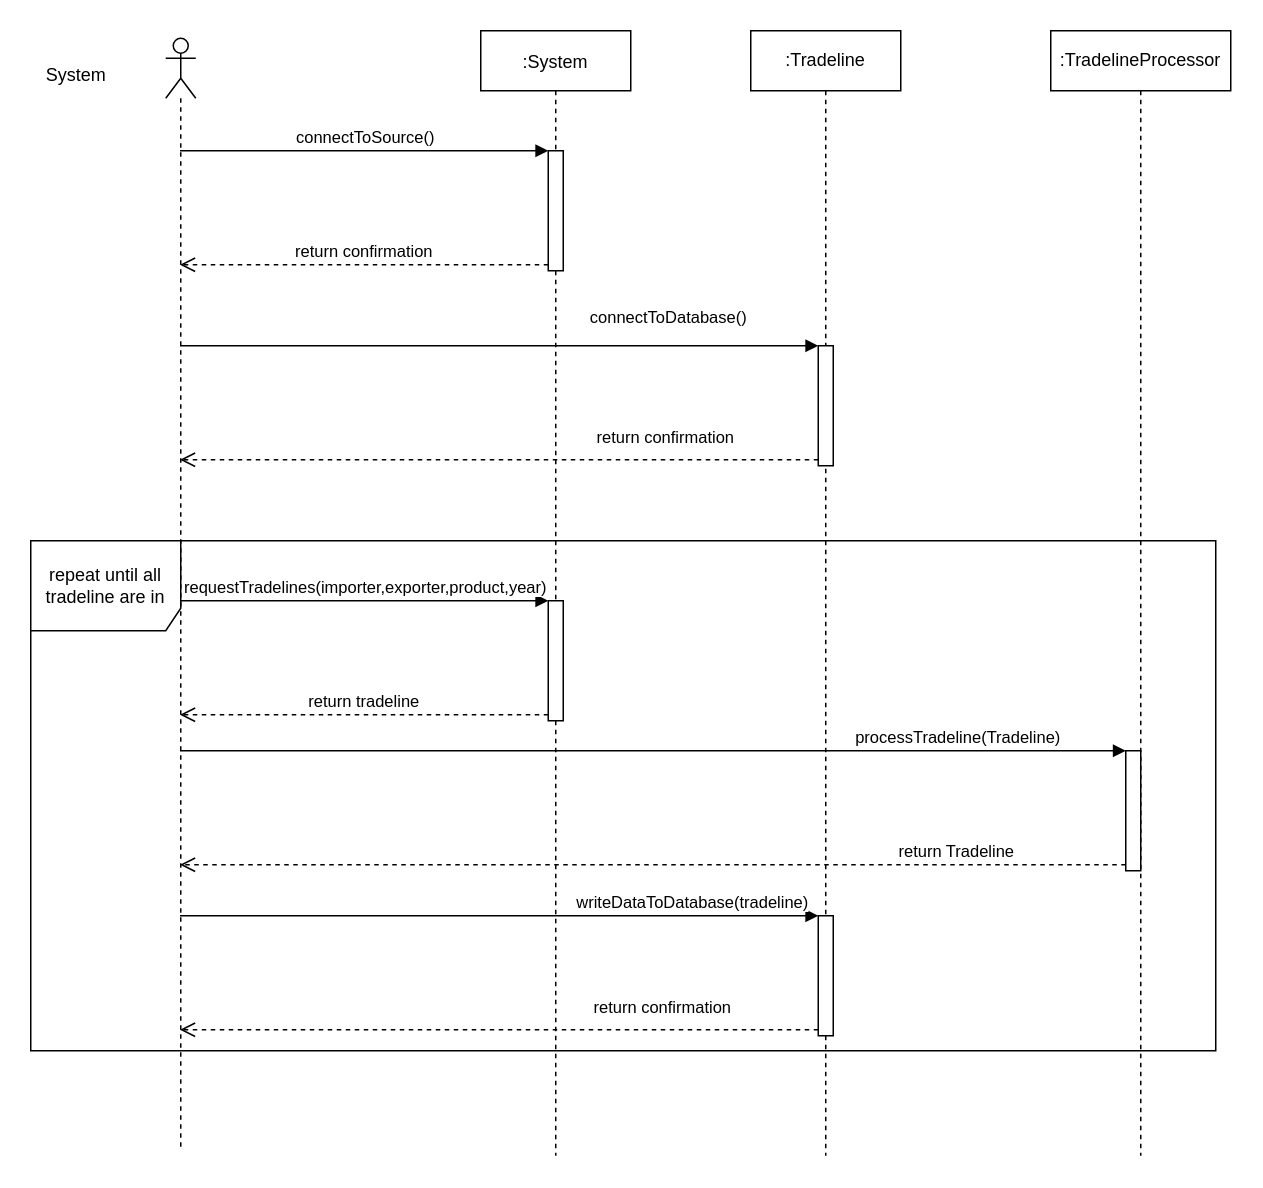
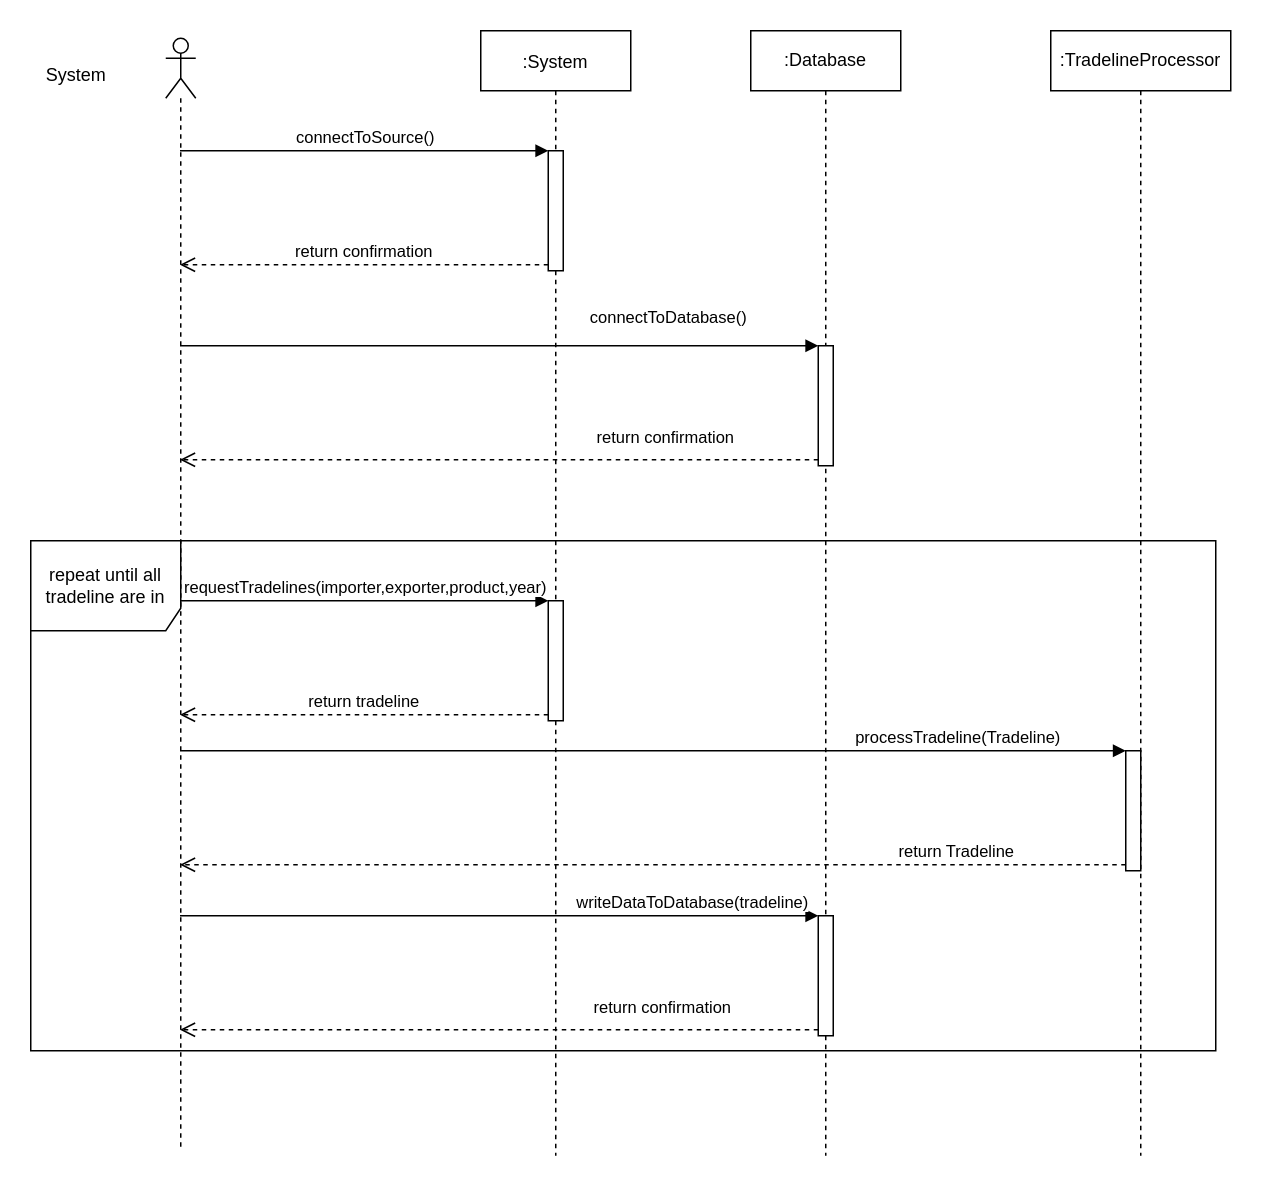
(826, 61) -> (826, 61)
